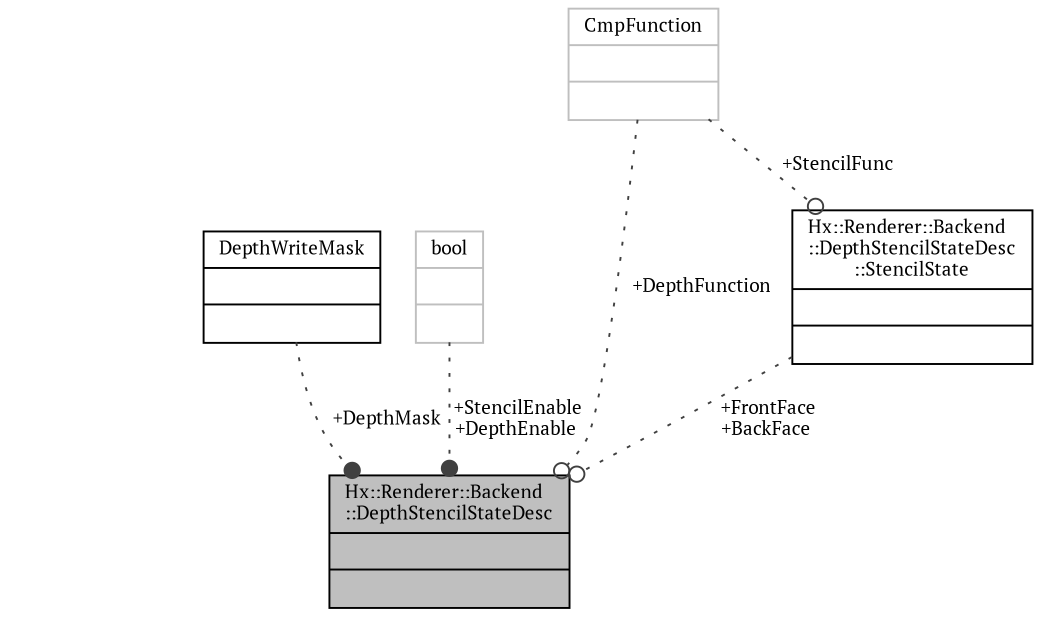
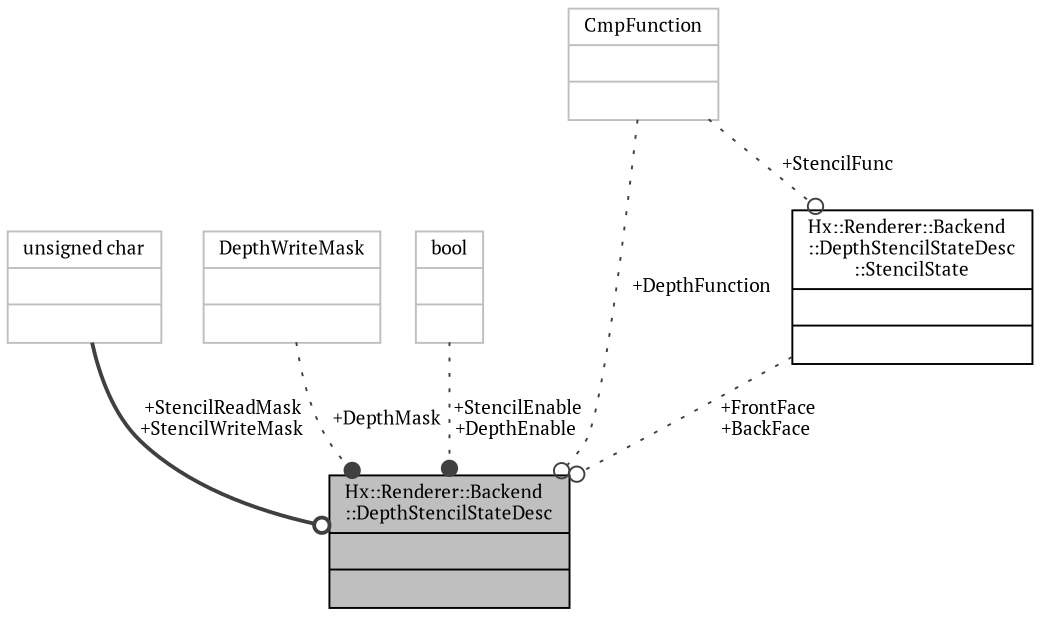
none -> (85, 287)
(292, 287) -> (292, 287)
